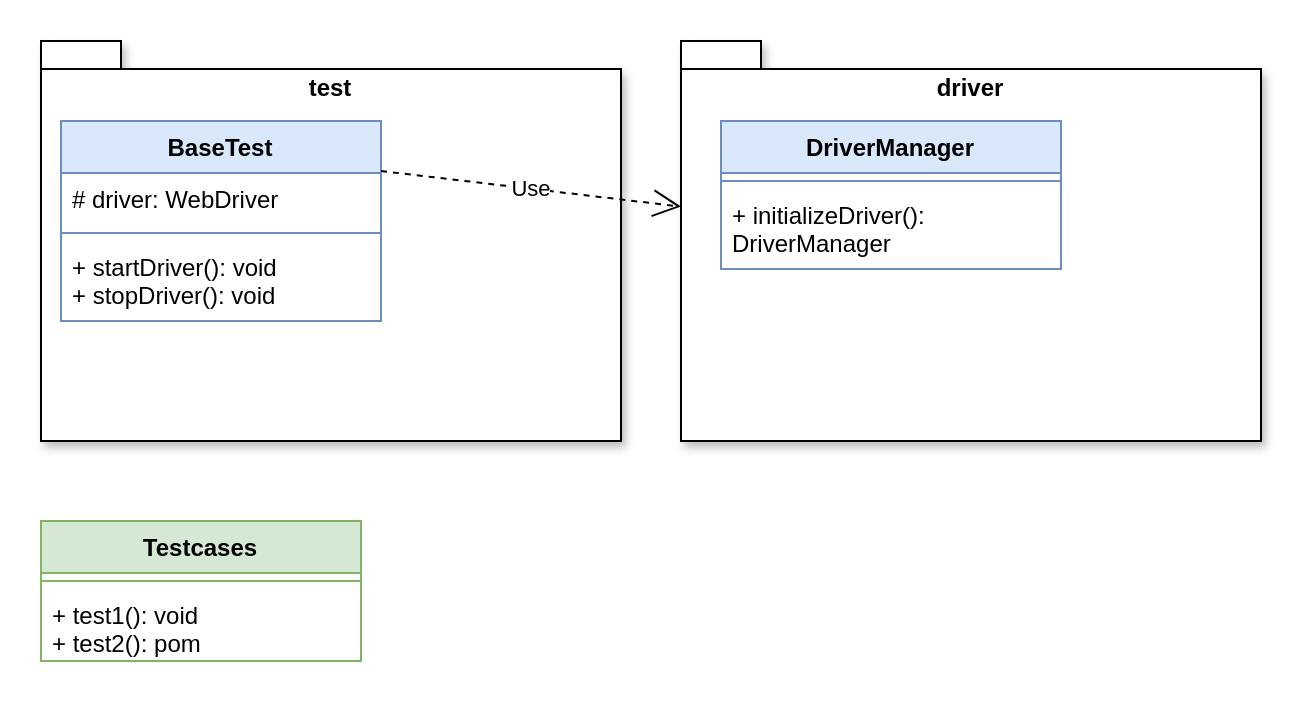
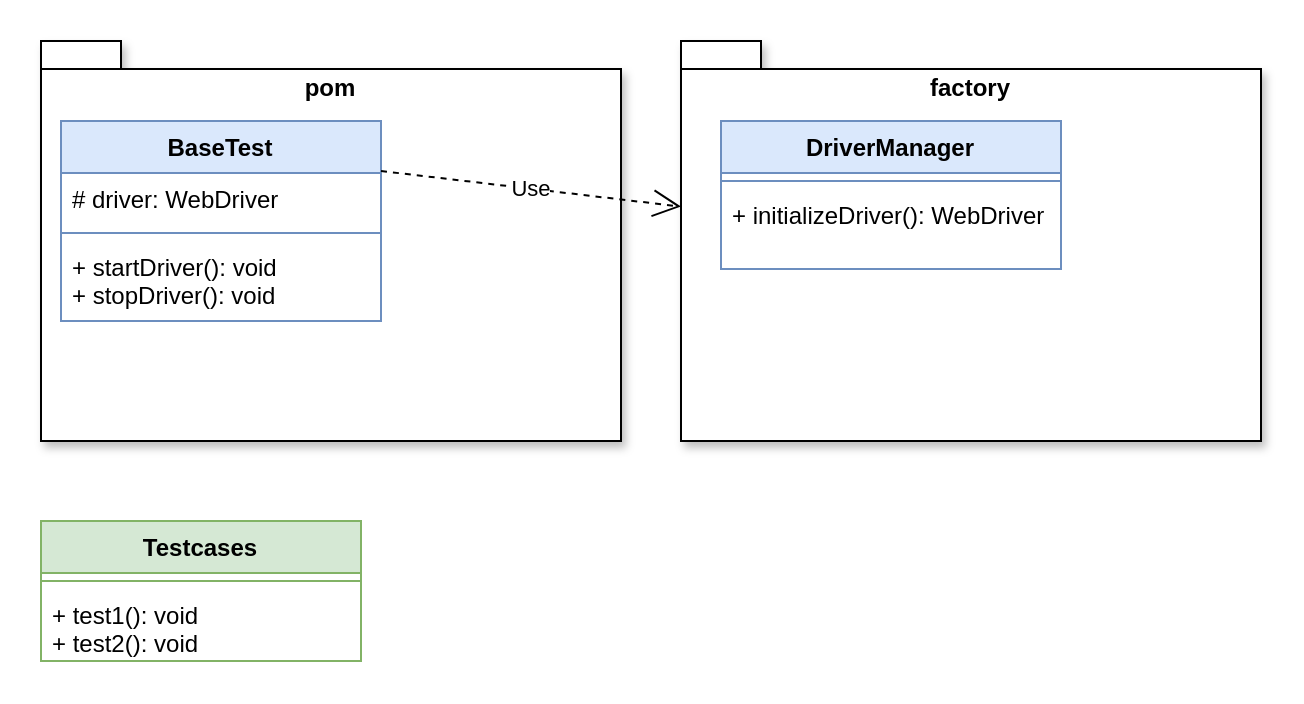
(331, 89) -> (331, 89)
(971, 89) -> (971, 89)
(893, 232) -> (893, 232)
(141, 632) -> (141, 632)
